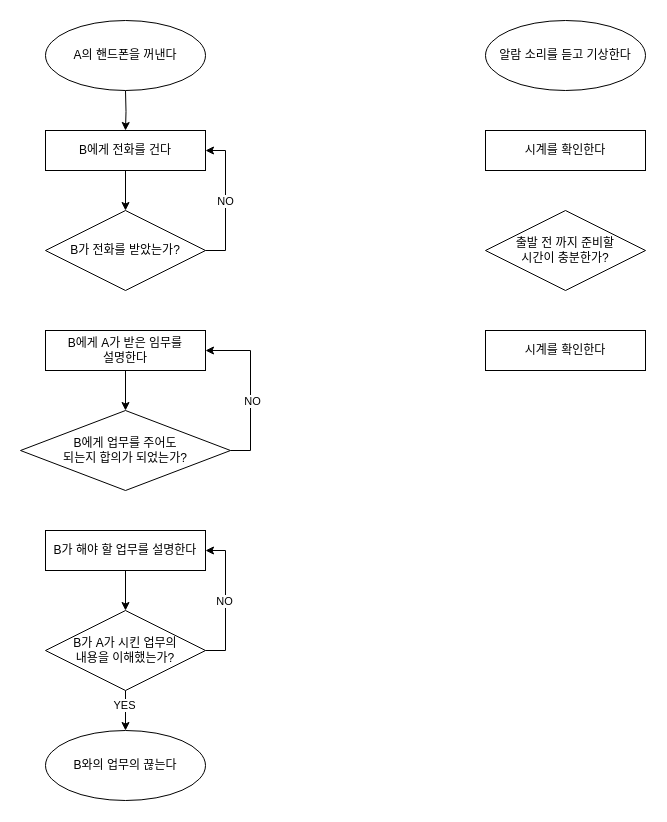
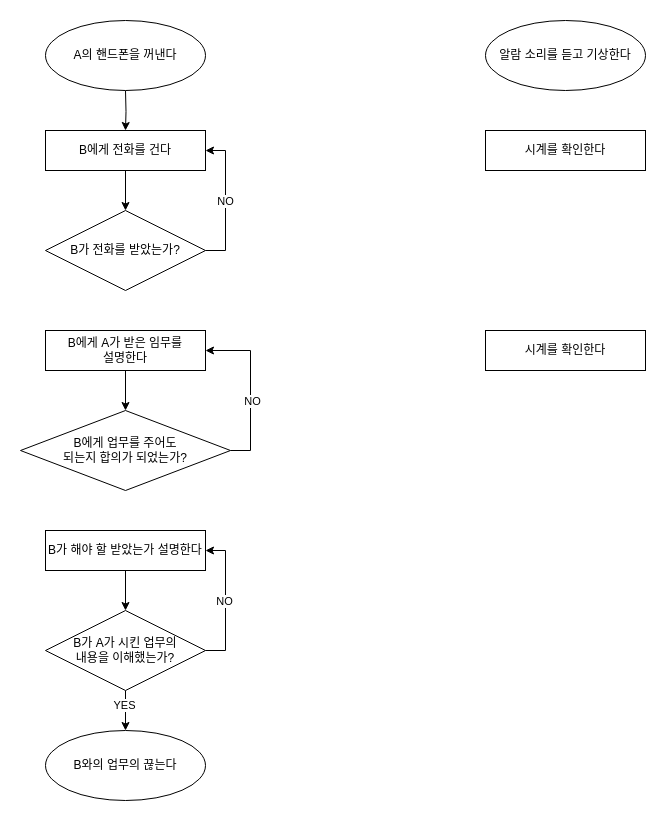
(566, 251) -> none
(126, 551) -> (126, 551)
